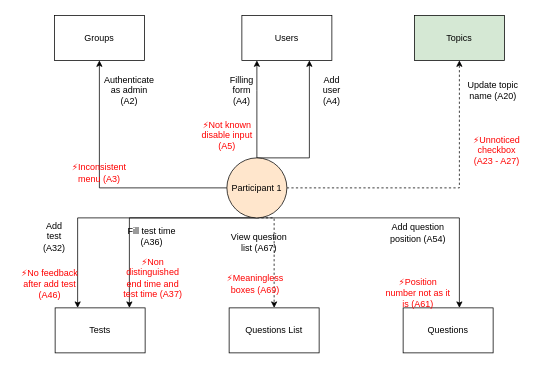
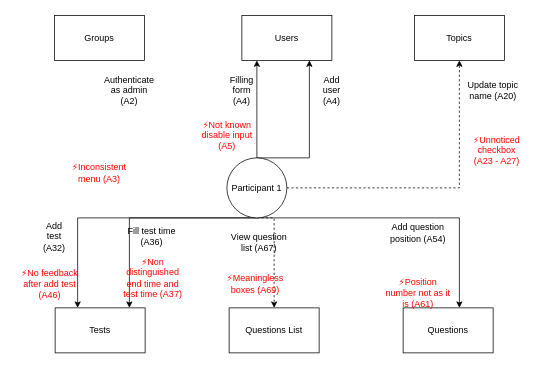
(459, 38) -> (459, 38)
(99, 128) -> none
(257, 188) -> (257, 188)
